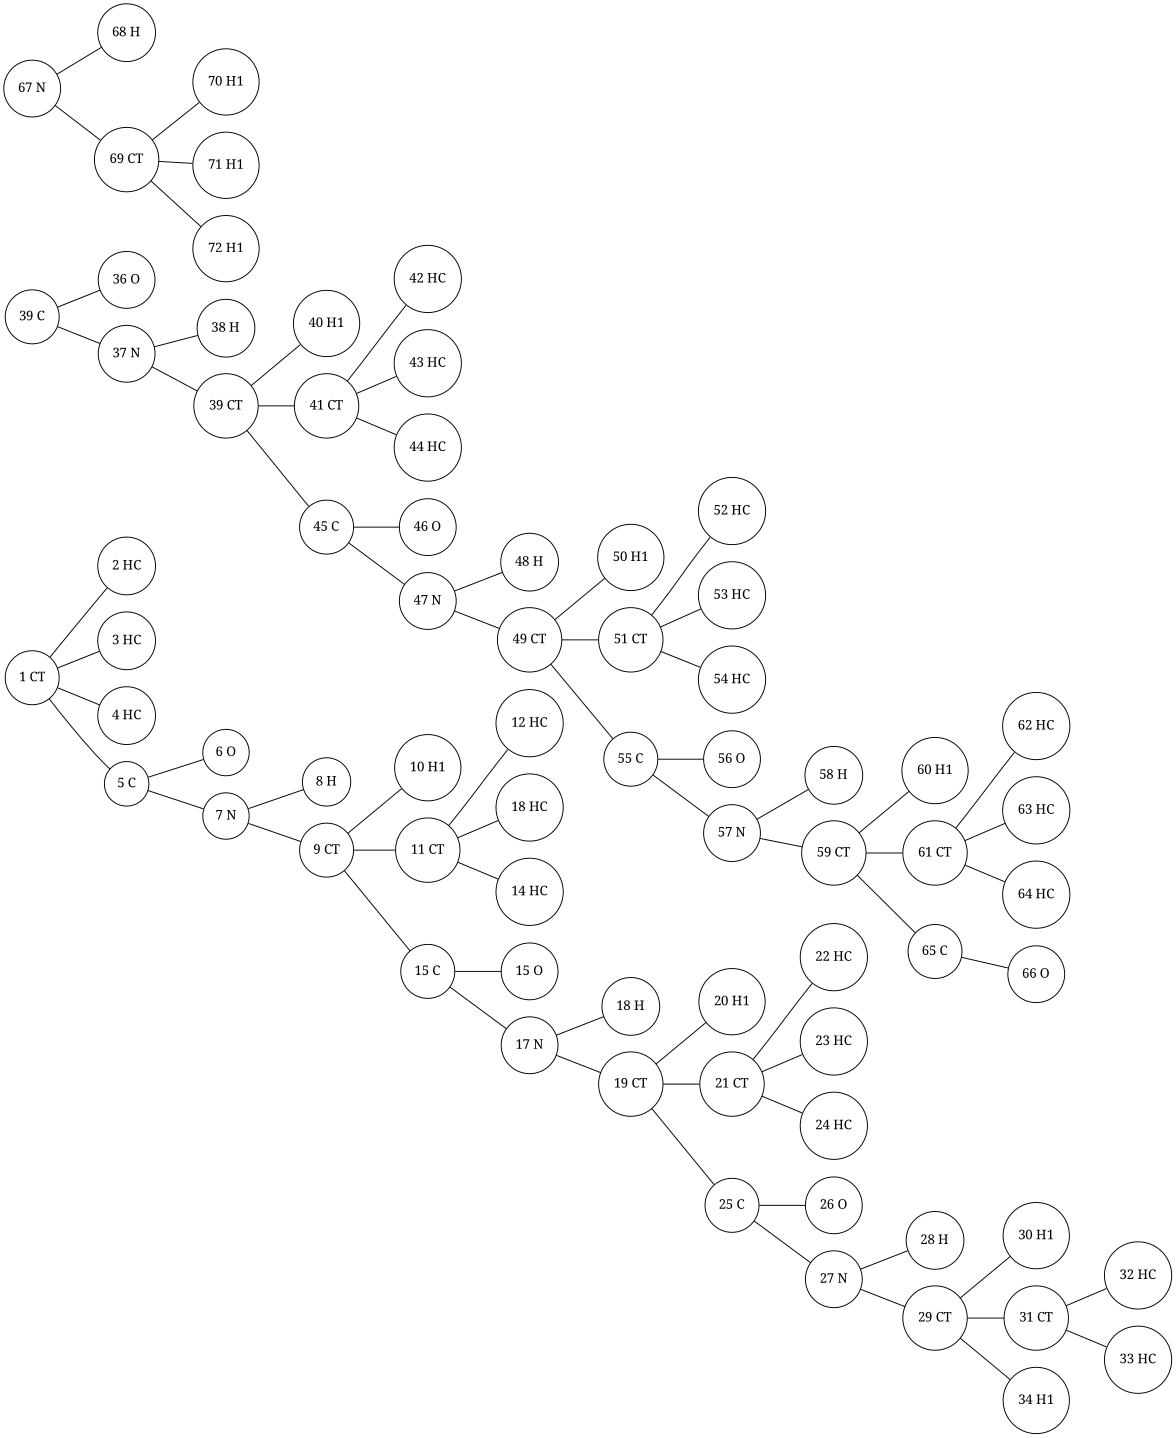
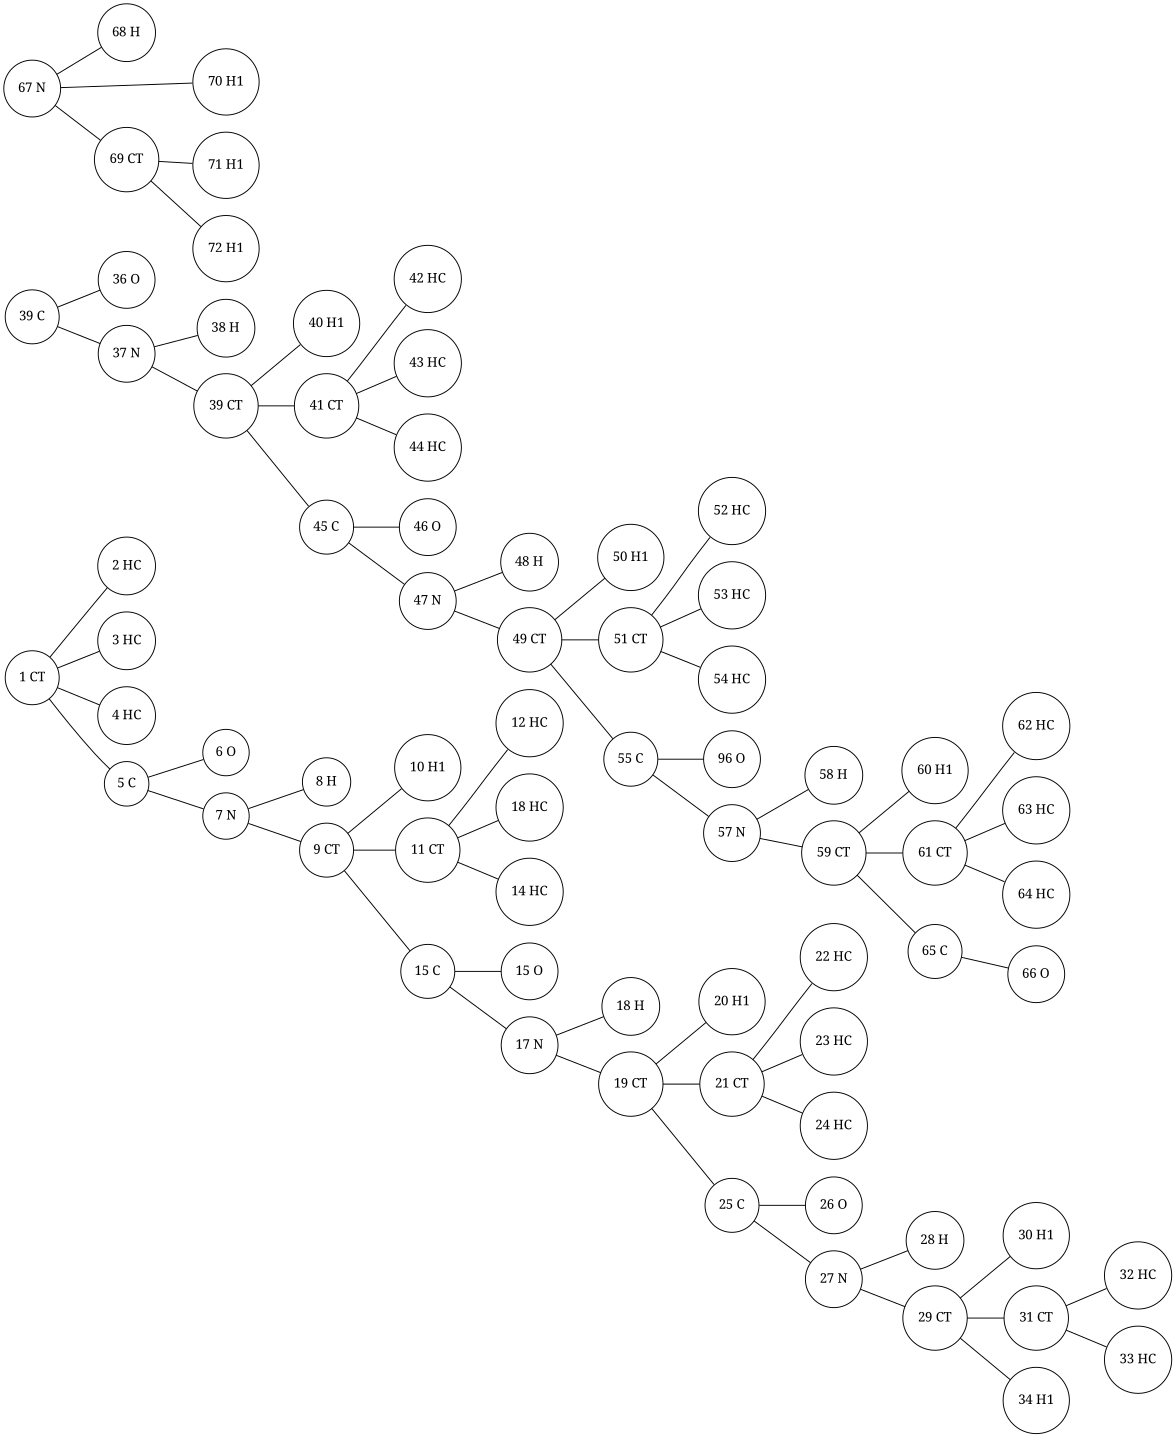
(176, 121) -> (127, 85)
(732, 759) -> (732, 759)
